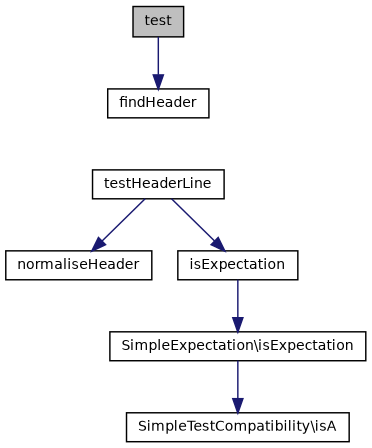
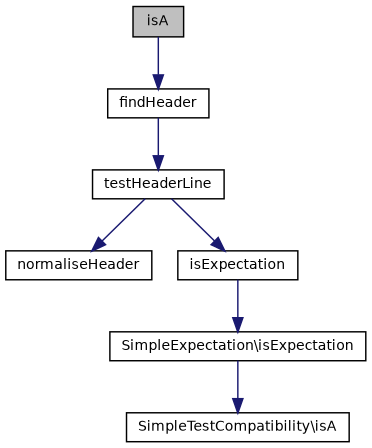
(158, 22) -> (158, 22)
none -> (158, 137)
